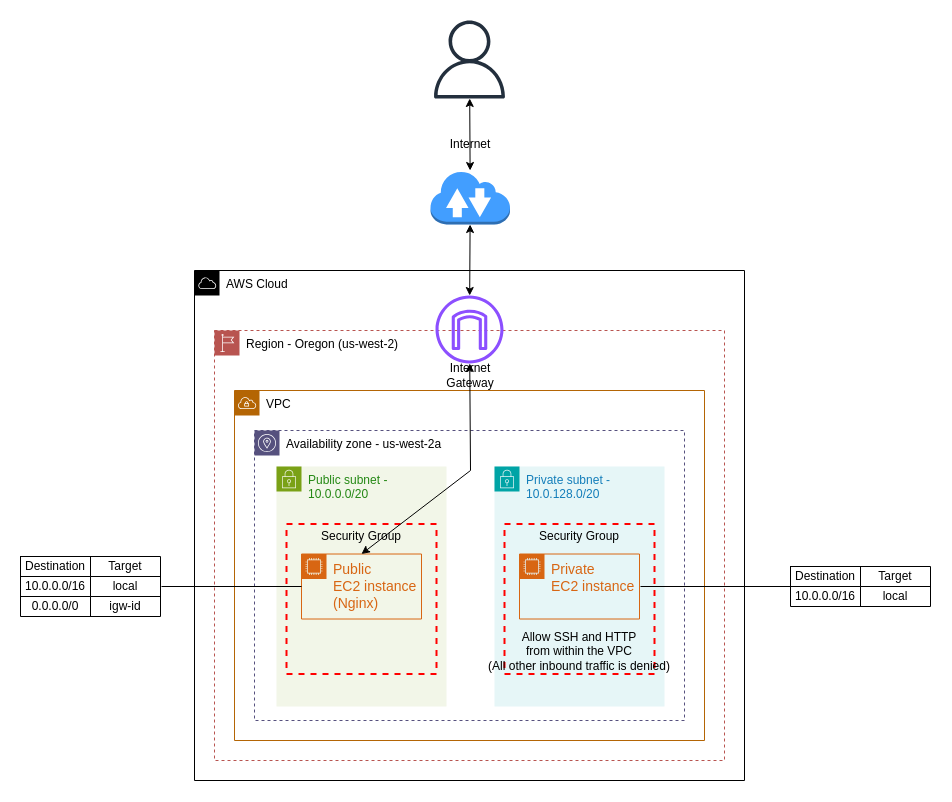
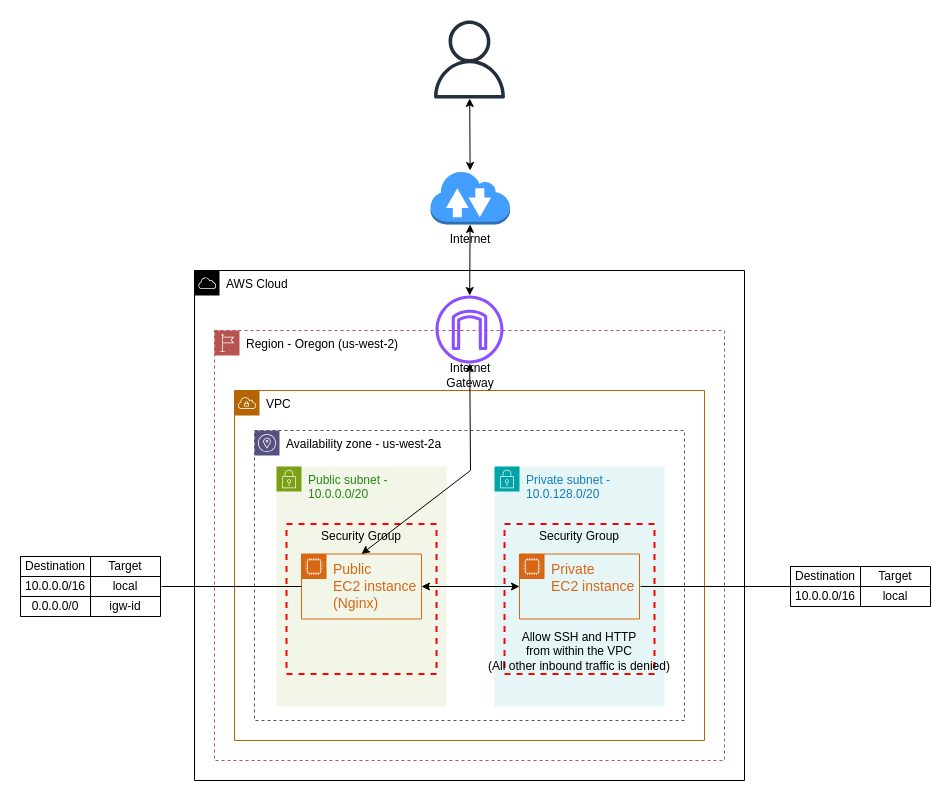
(470, 145) -> (470, 240)
none -> (470, 587)
